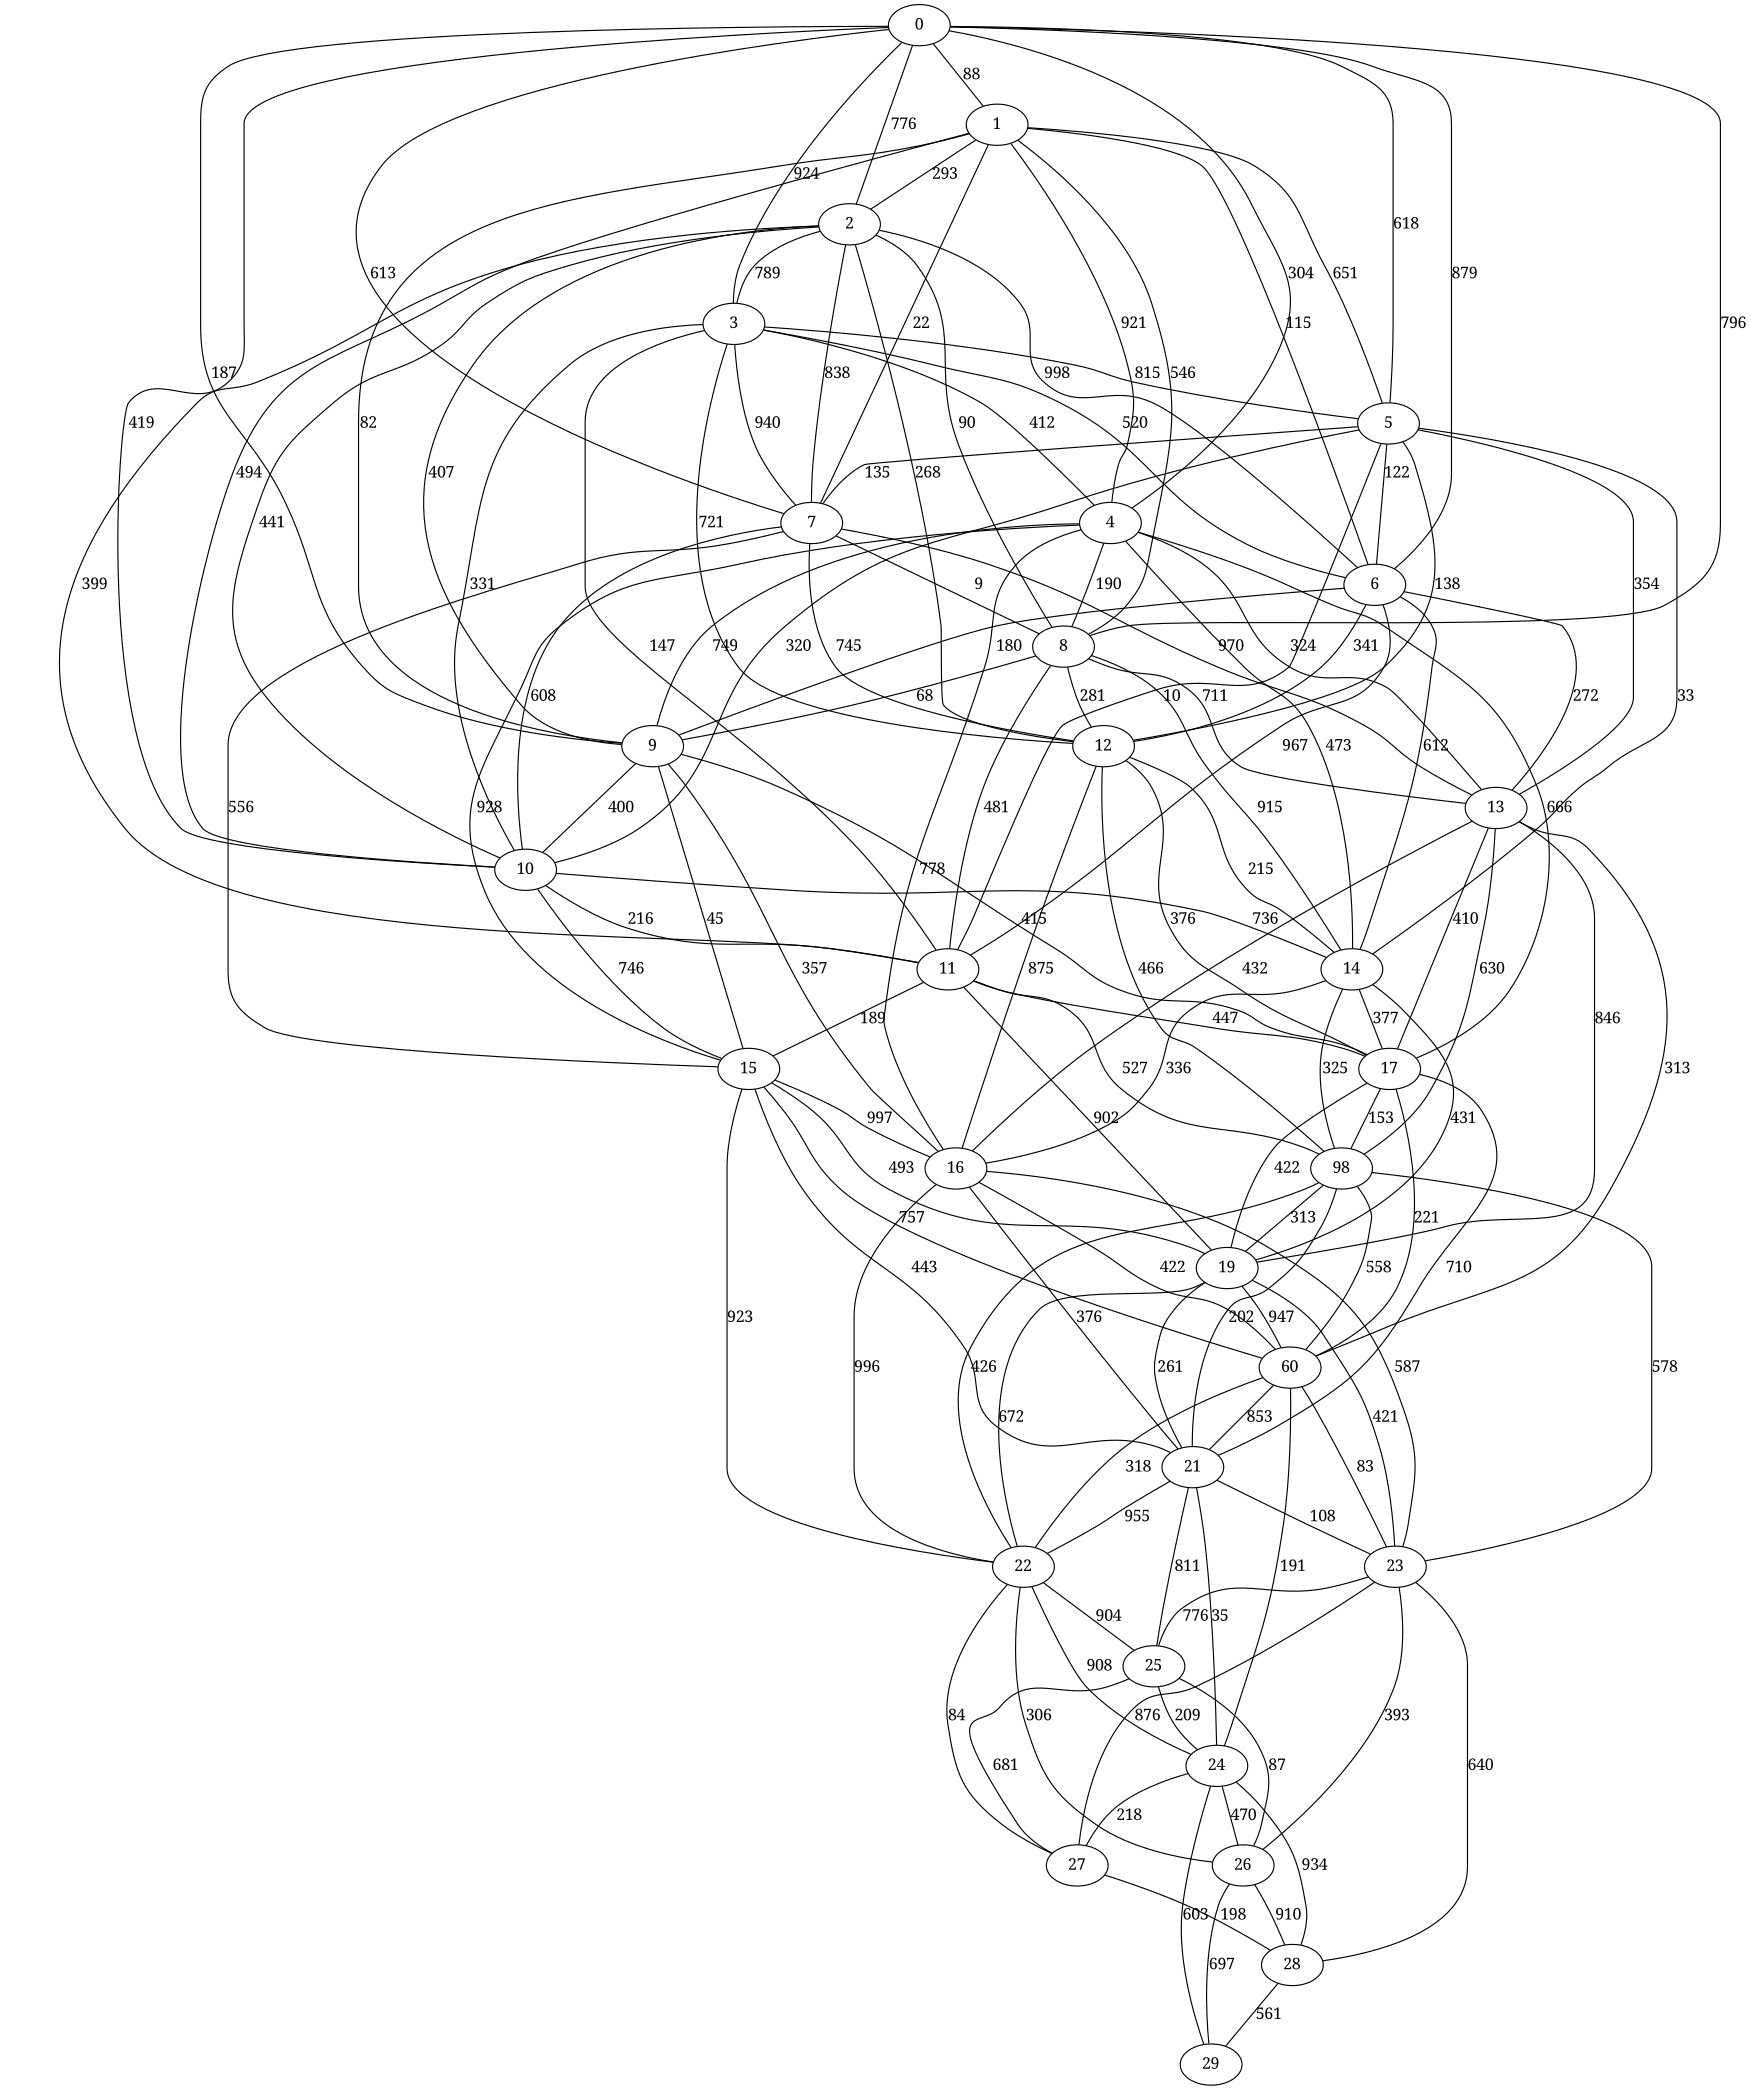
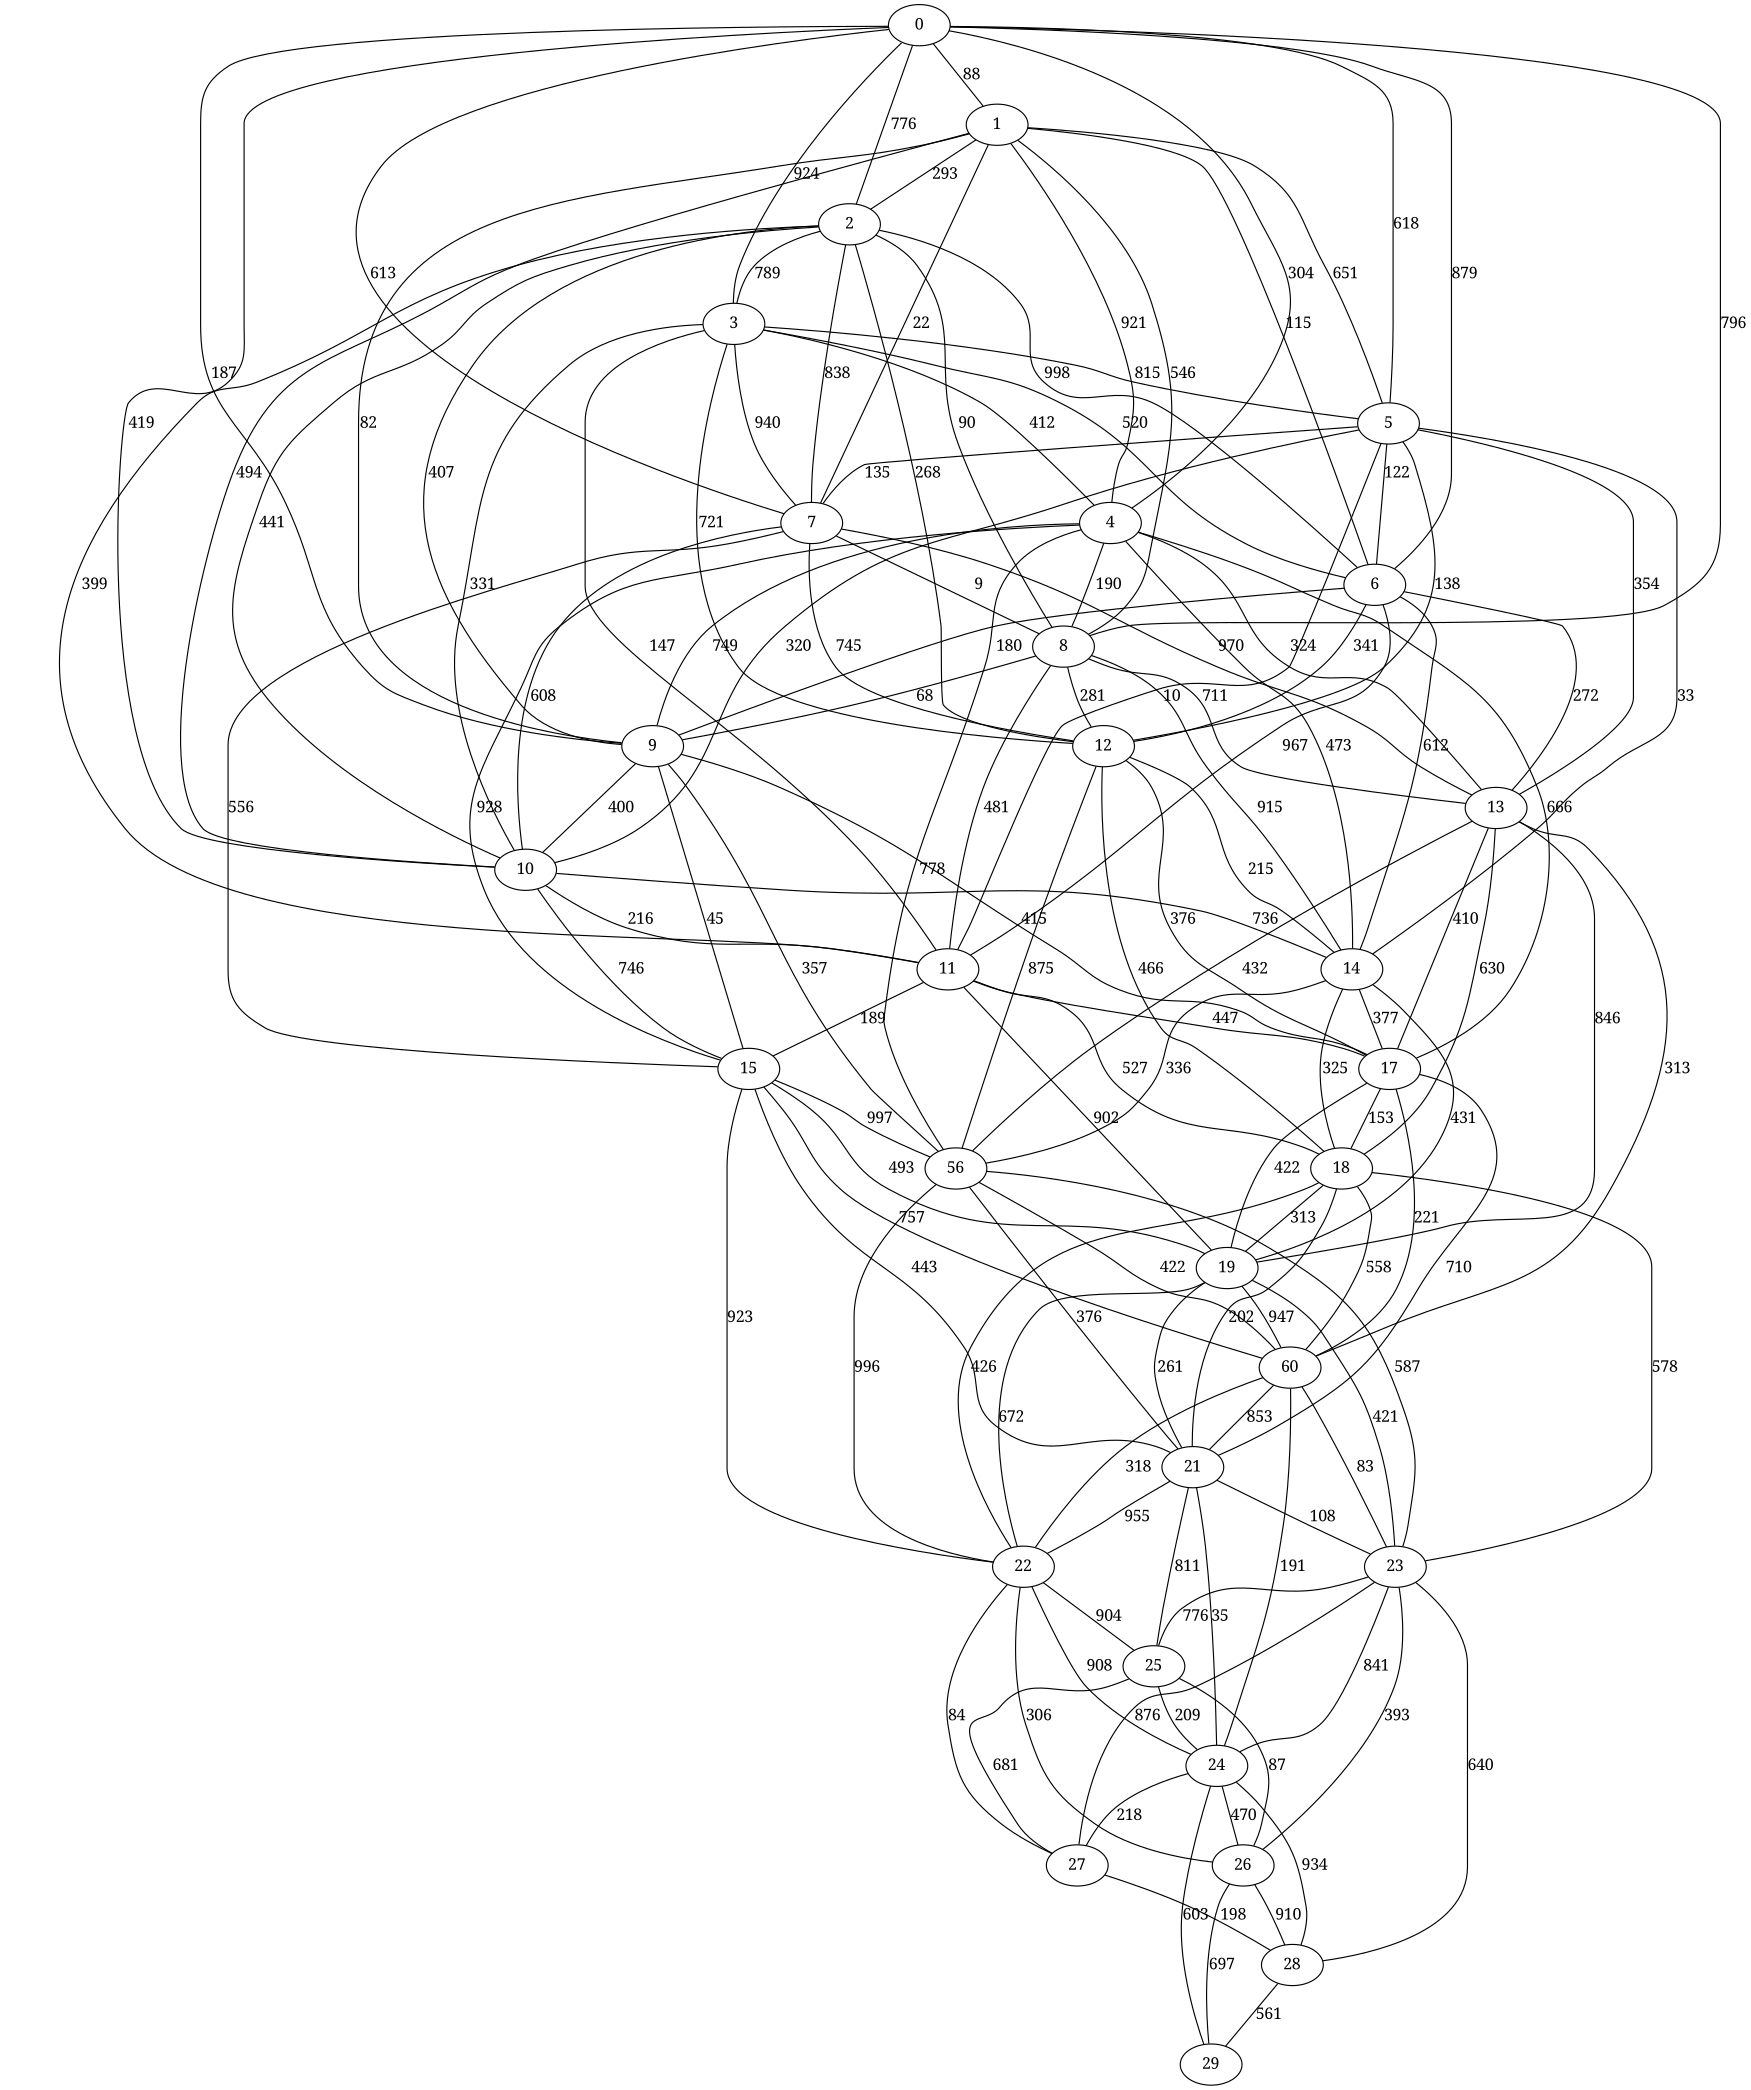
(956, 1168) -> (956, 1168)
(1342, 1168) -> (1342, 1168)
none -> (1340, 1697)
